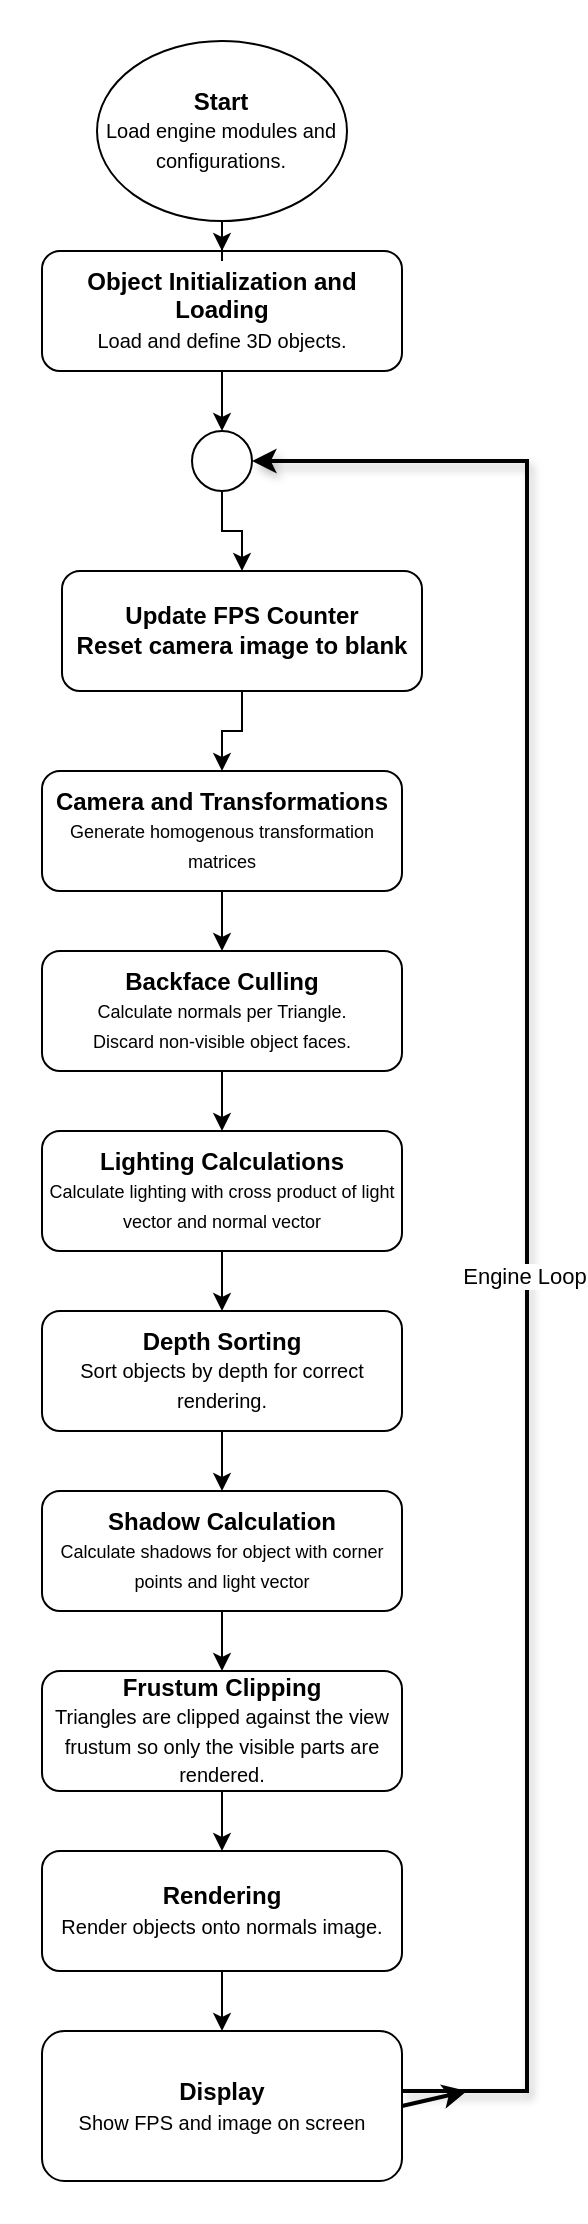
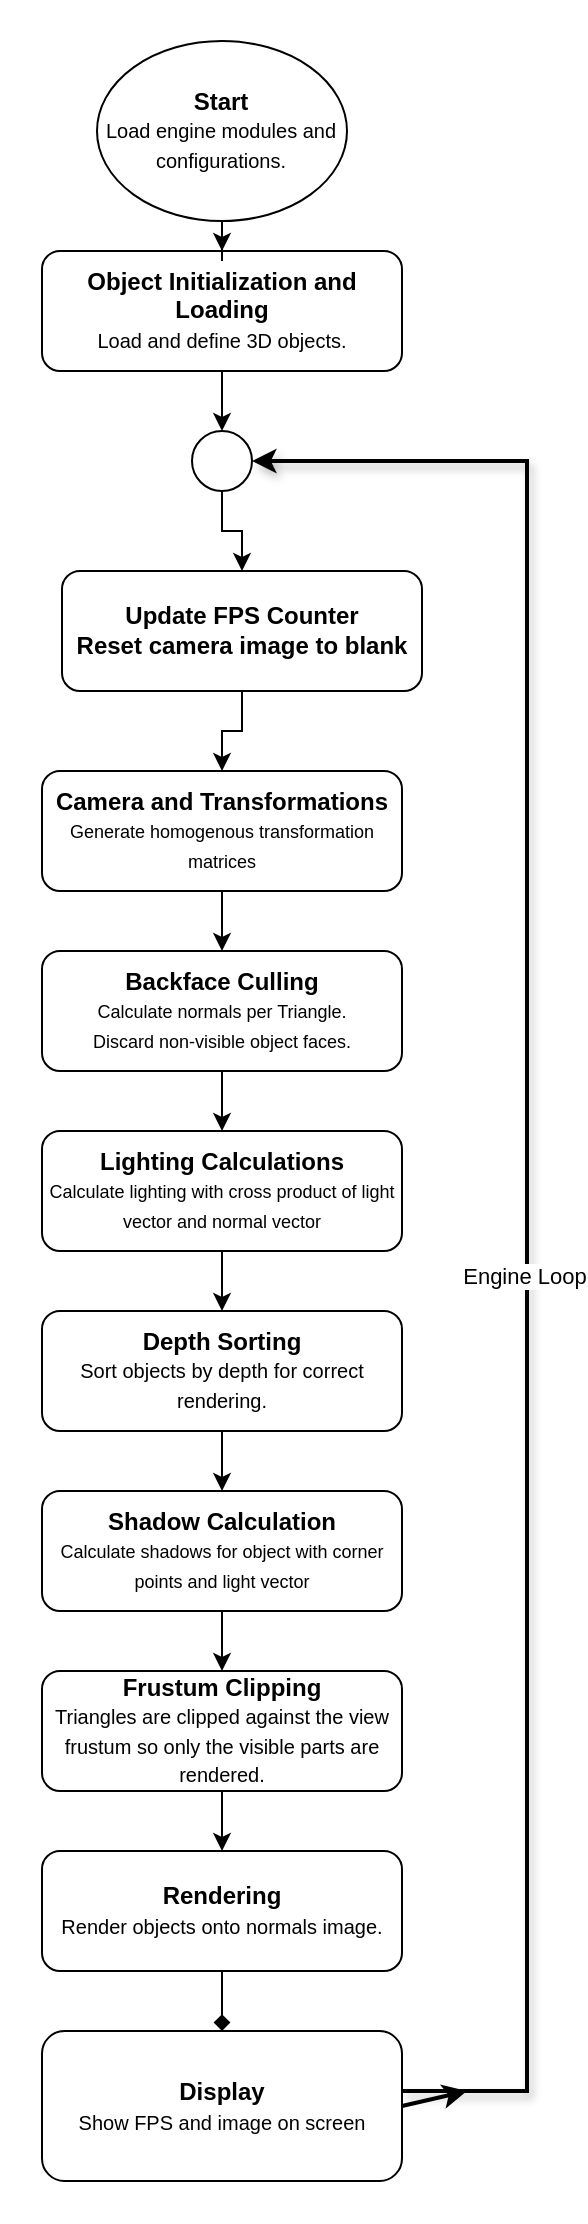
(222, 2016) -> (222, 2015)
